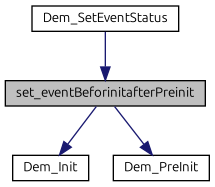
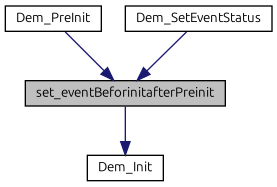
(129, 126) -> (85, 51)
